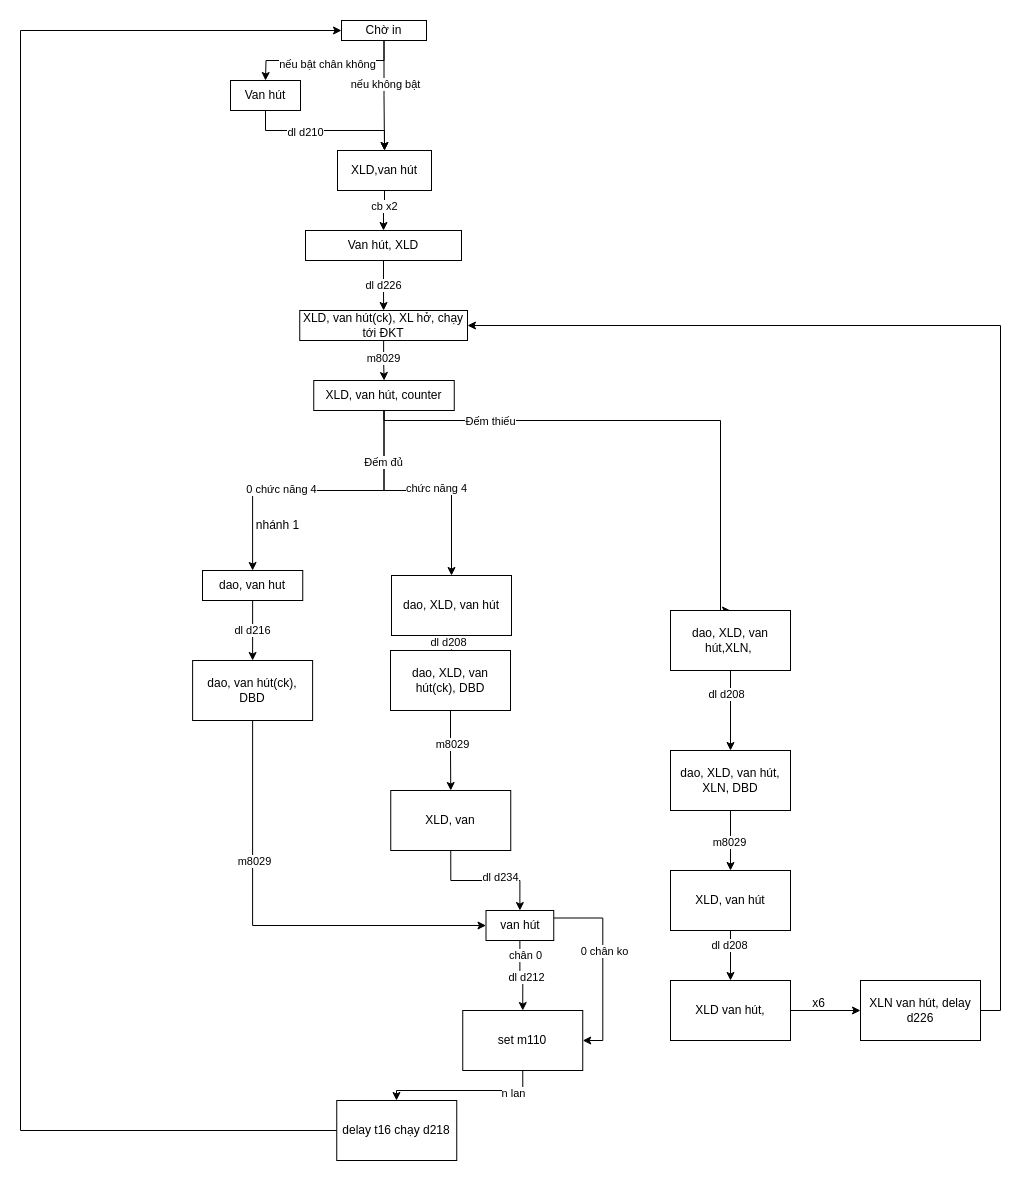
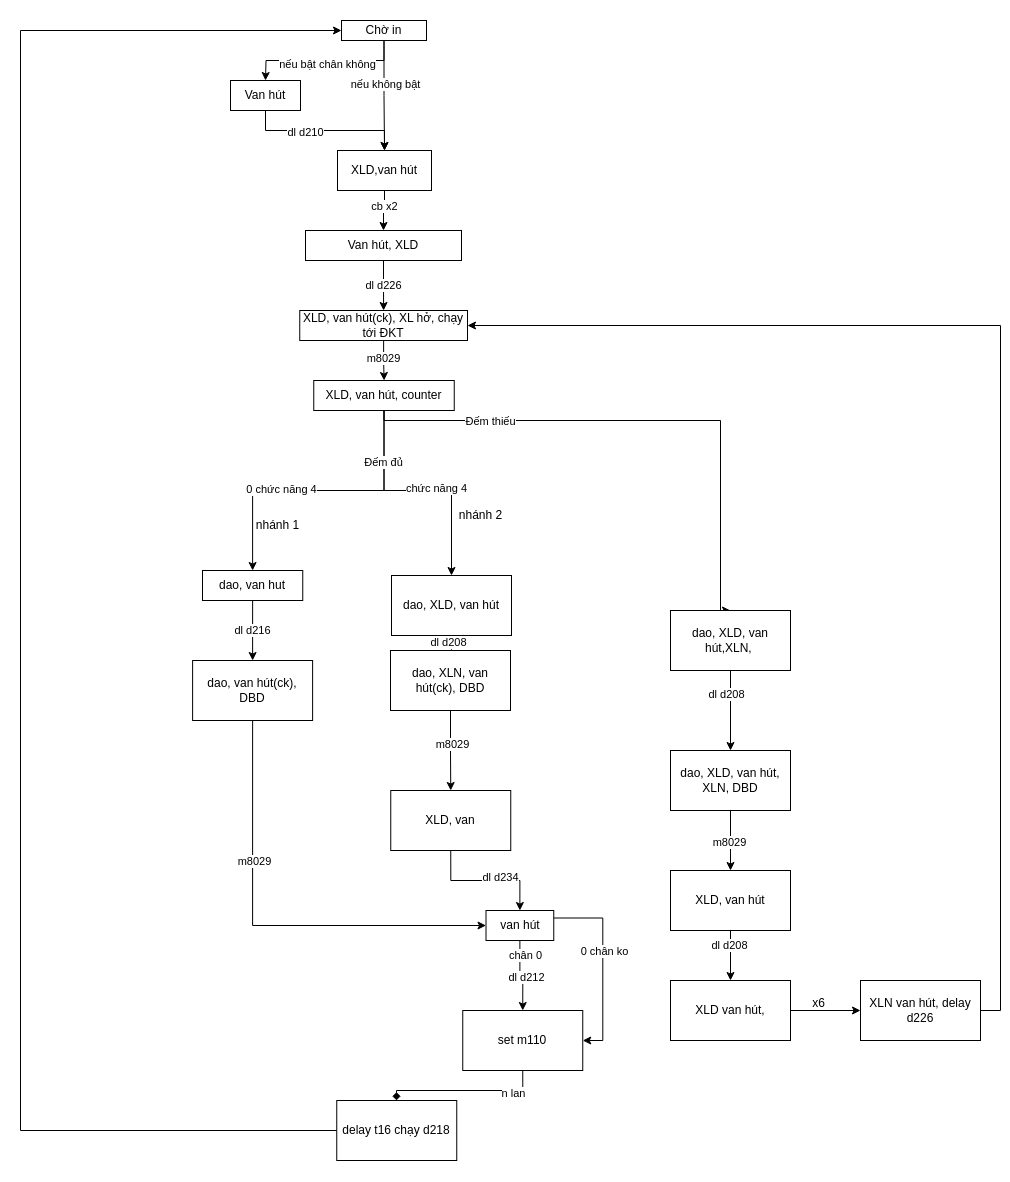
none -> (481, 516)
(451, 681) -> (451, 681)
(398, 1091) -> (398, 1091)
